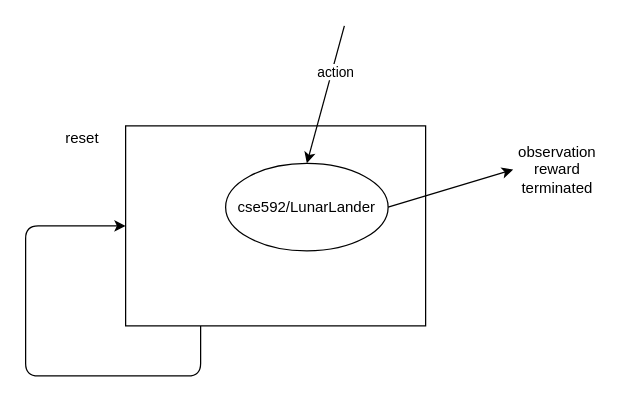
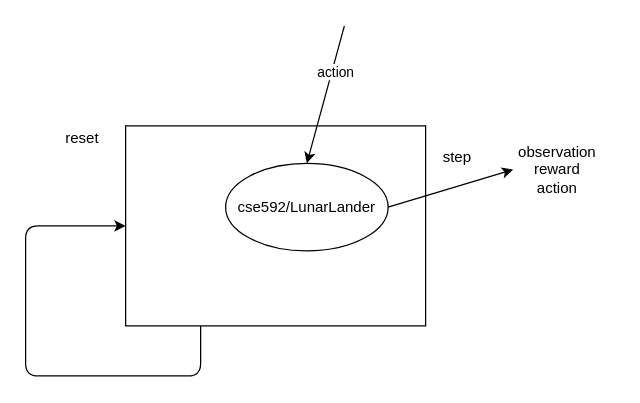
none -> (457, 157)
(558, 169) -> (558, 169)
